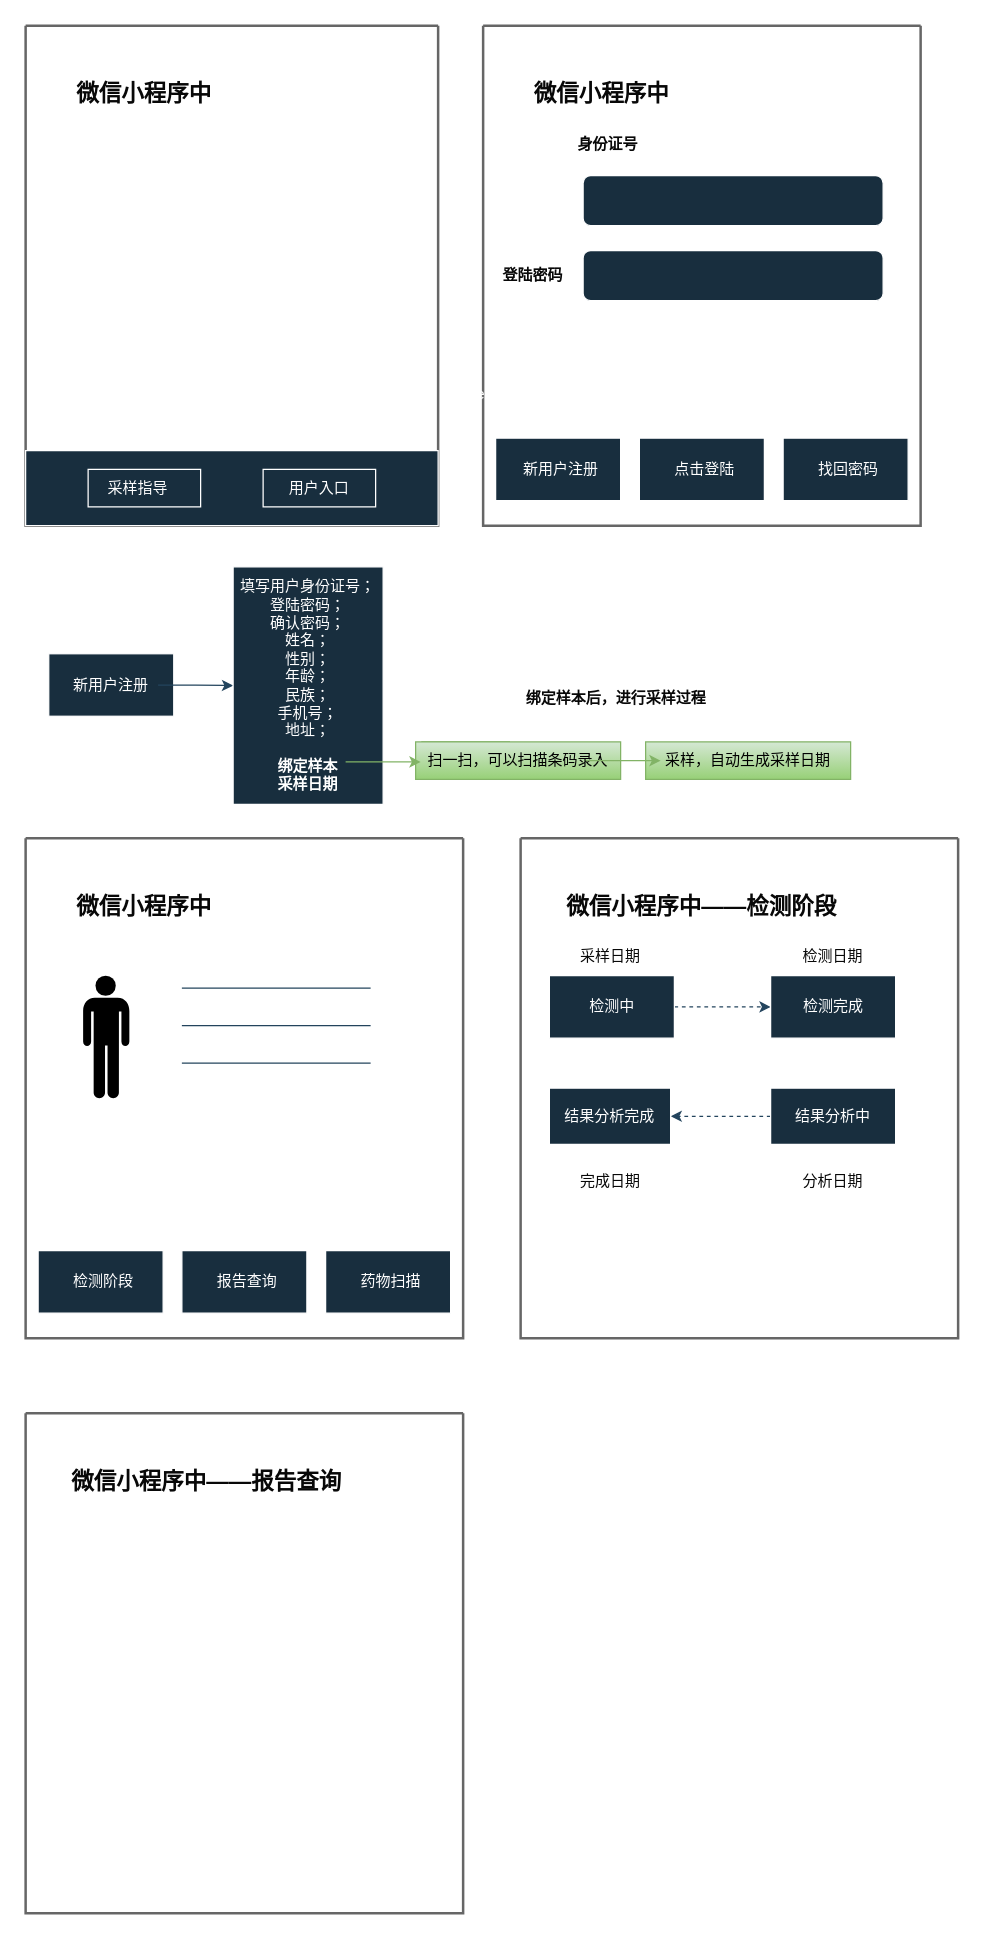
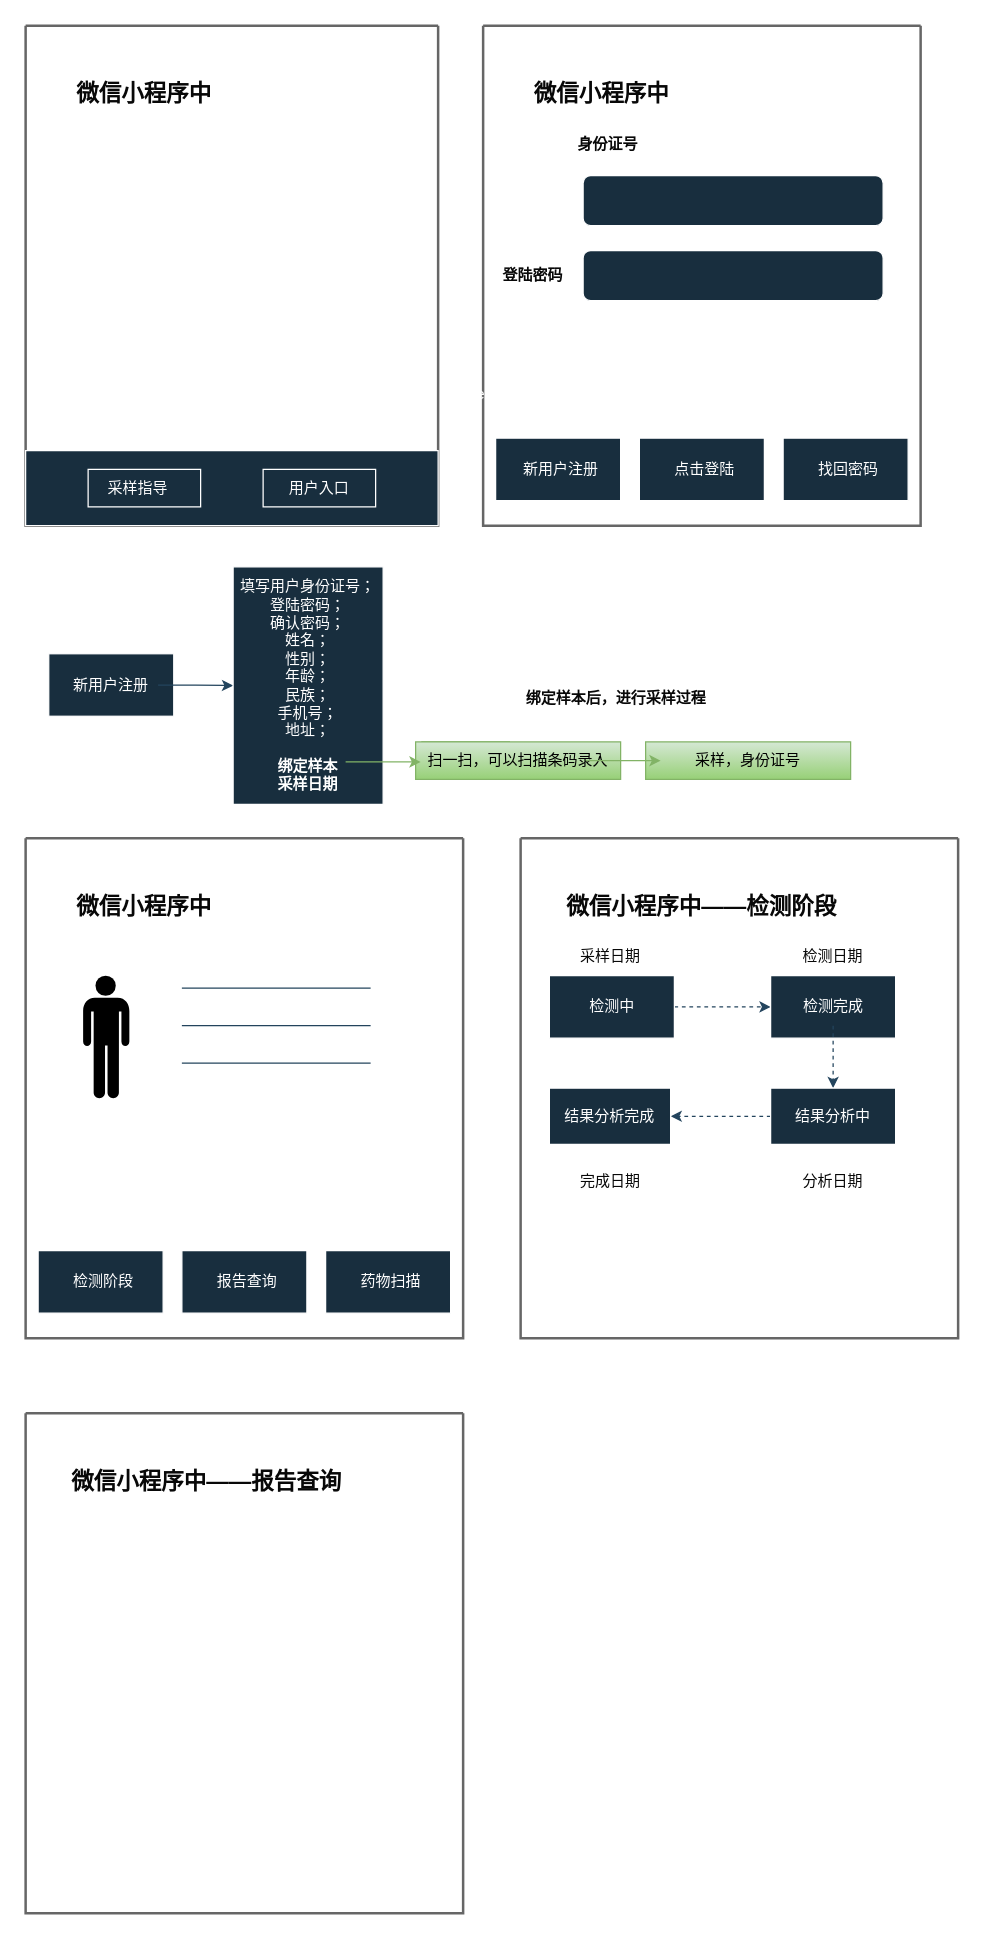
(748, 761) -> (748, 761)
none -> (833, 1059)
